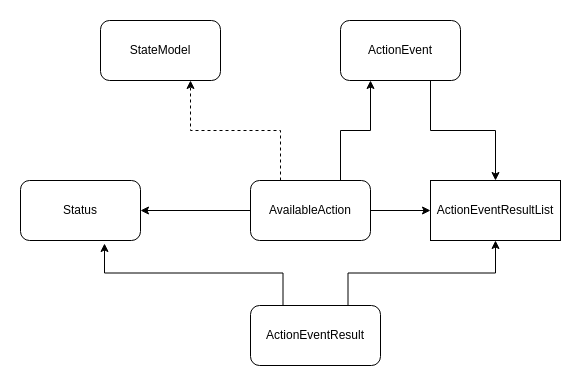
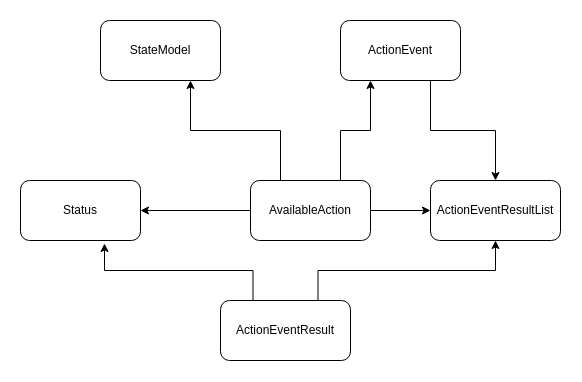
(239, 131) -> (239, 131)
(496, 211) -> (496, 211)
(316, 336) -> (286, 331)
